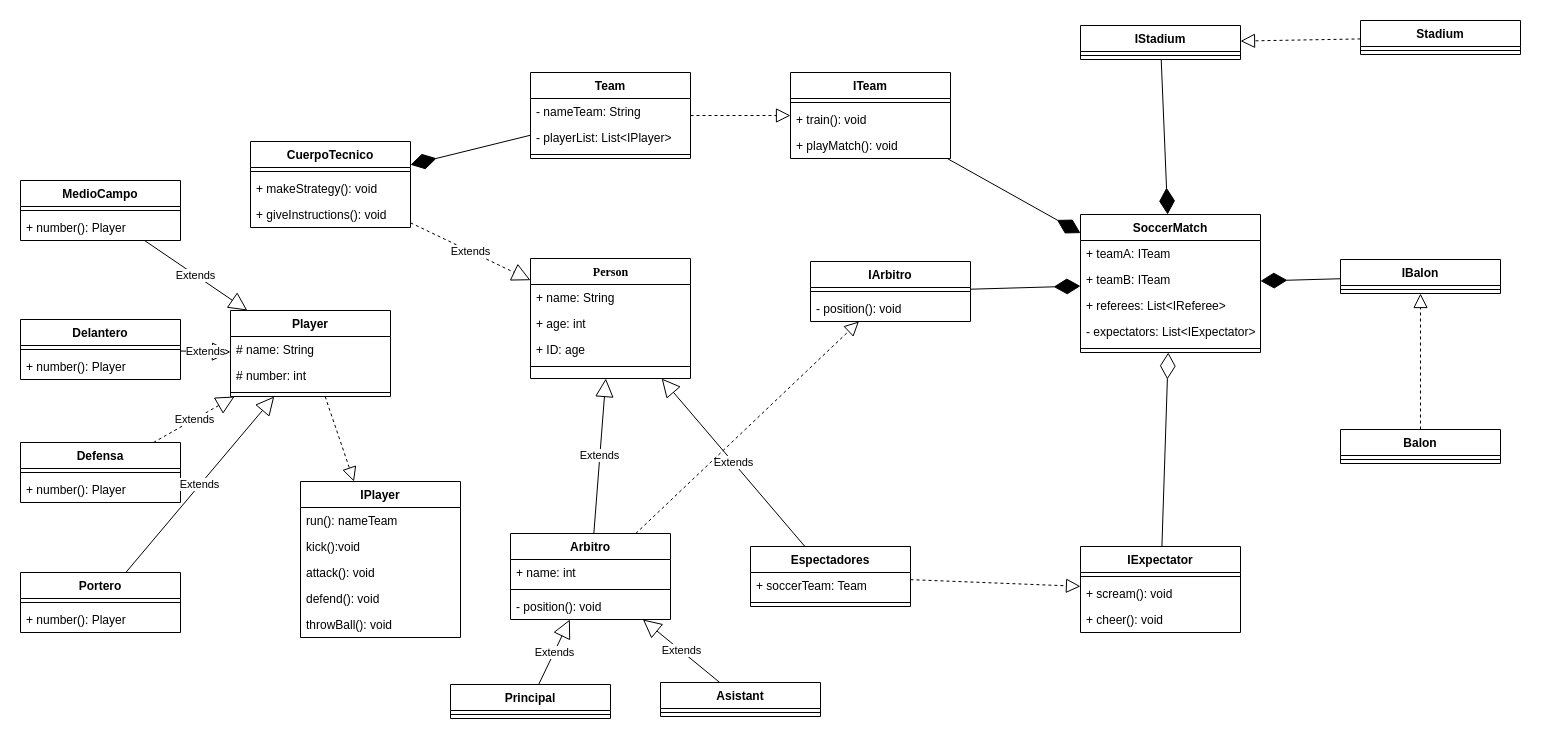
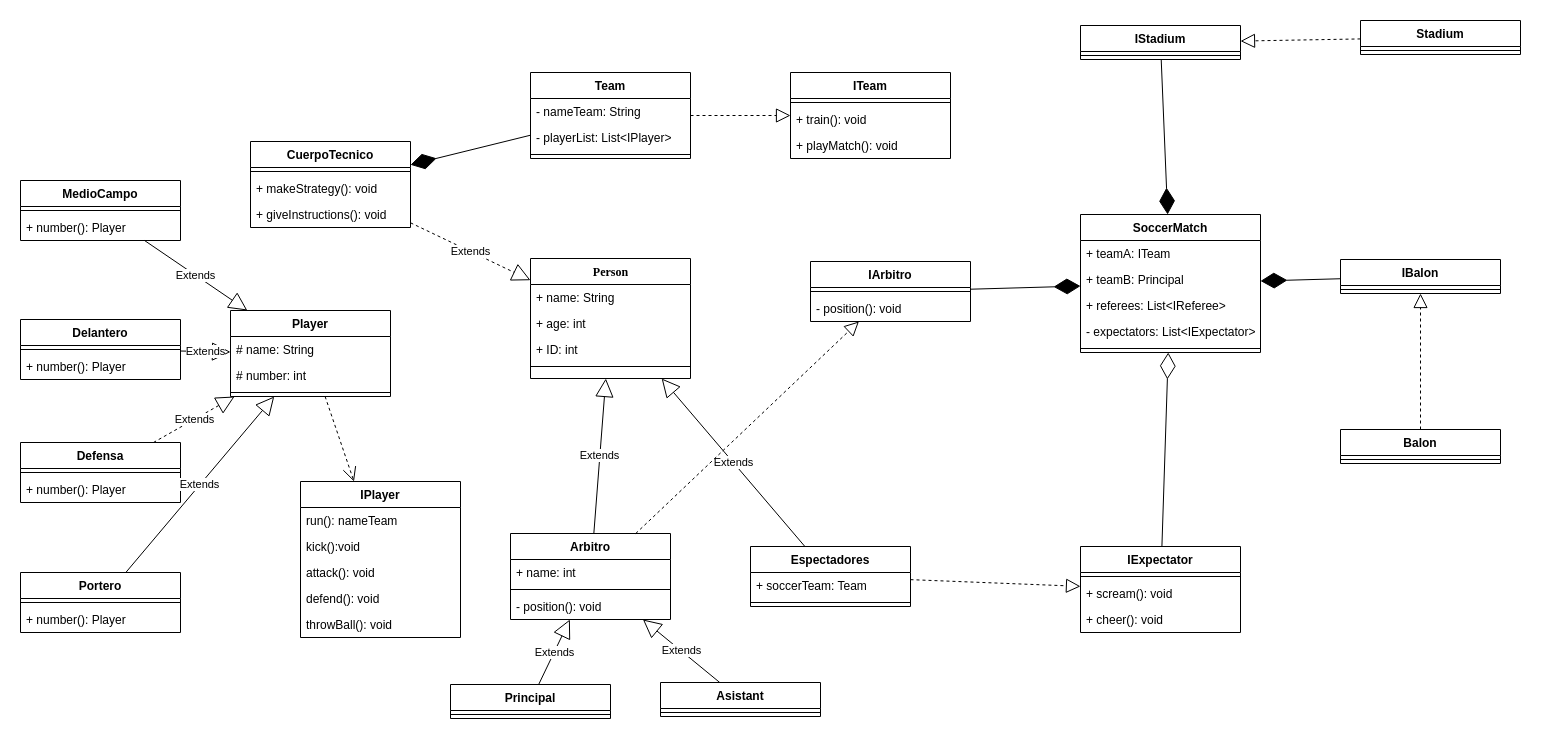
(1003, 190) -> none
(1128, 280) -> (1137, 280)
(562, 351) -> (561, 351)
(349, 466) -> (351, 472)
